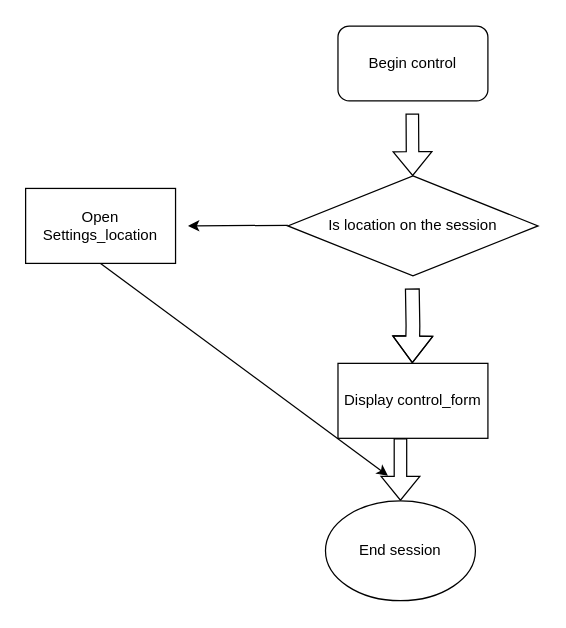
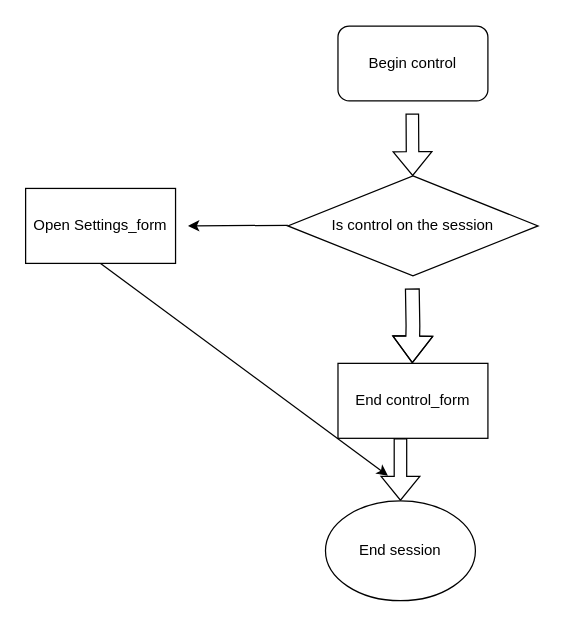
(101, 226) -> (101, 226)
(413, 226) -> (413, 226)
(413, 401) -> (413, 401)
